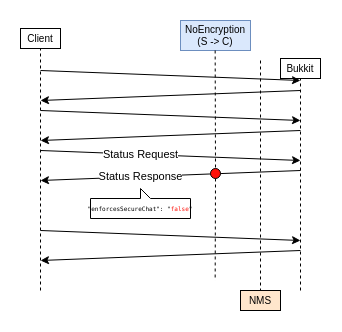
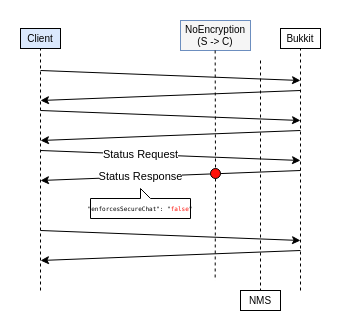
(216, 36) -> (216, 36)
(41, 39) -> (41, 39)
(301, 69) -> (301, 39)
(261, 301) -> (261, 301)
